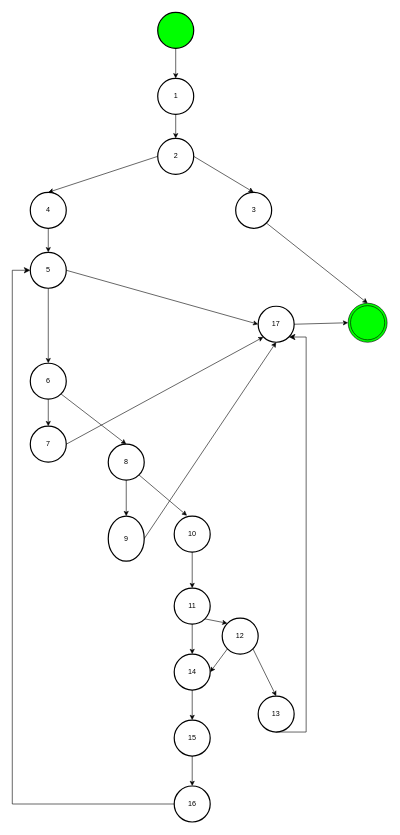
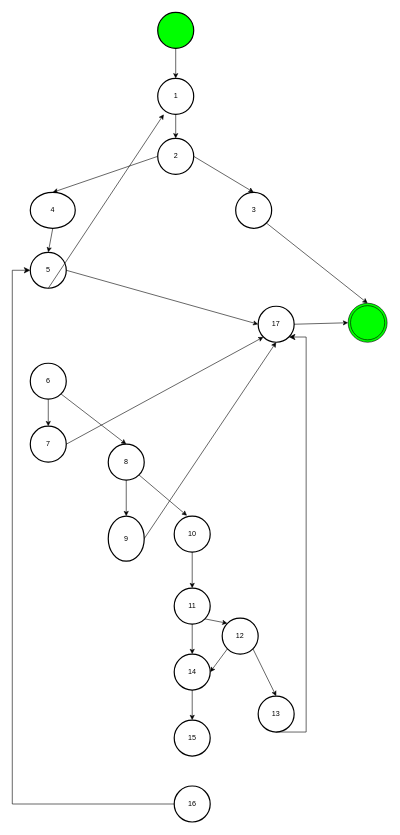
(48, 210) -> (53, 210)
(48, 357) -> (105, 203)
(192, 780) -> none
